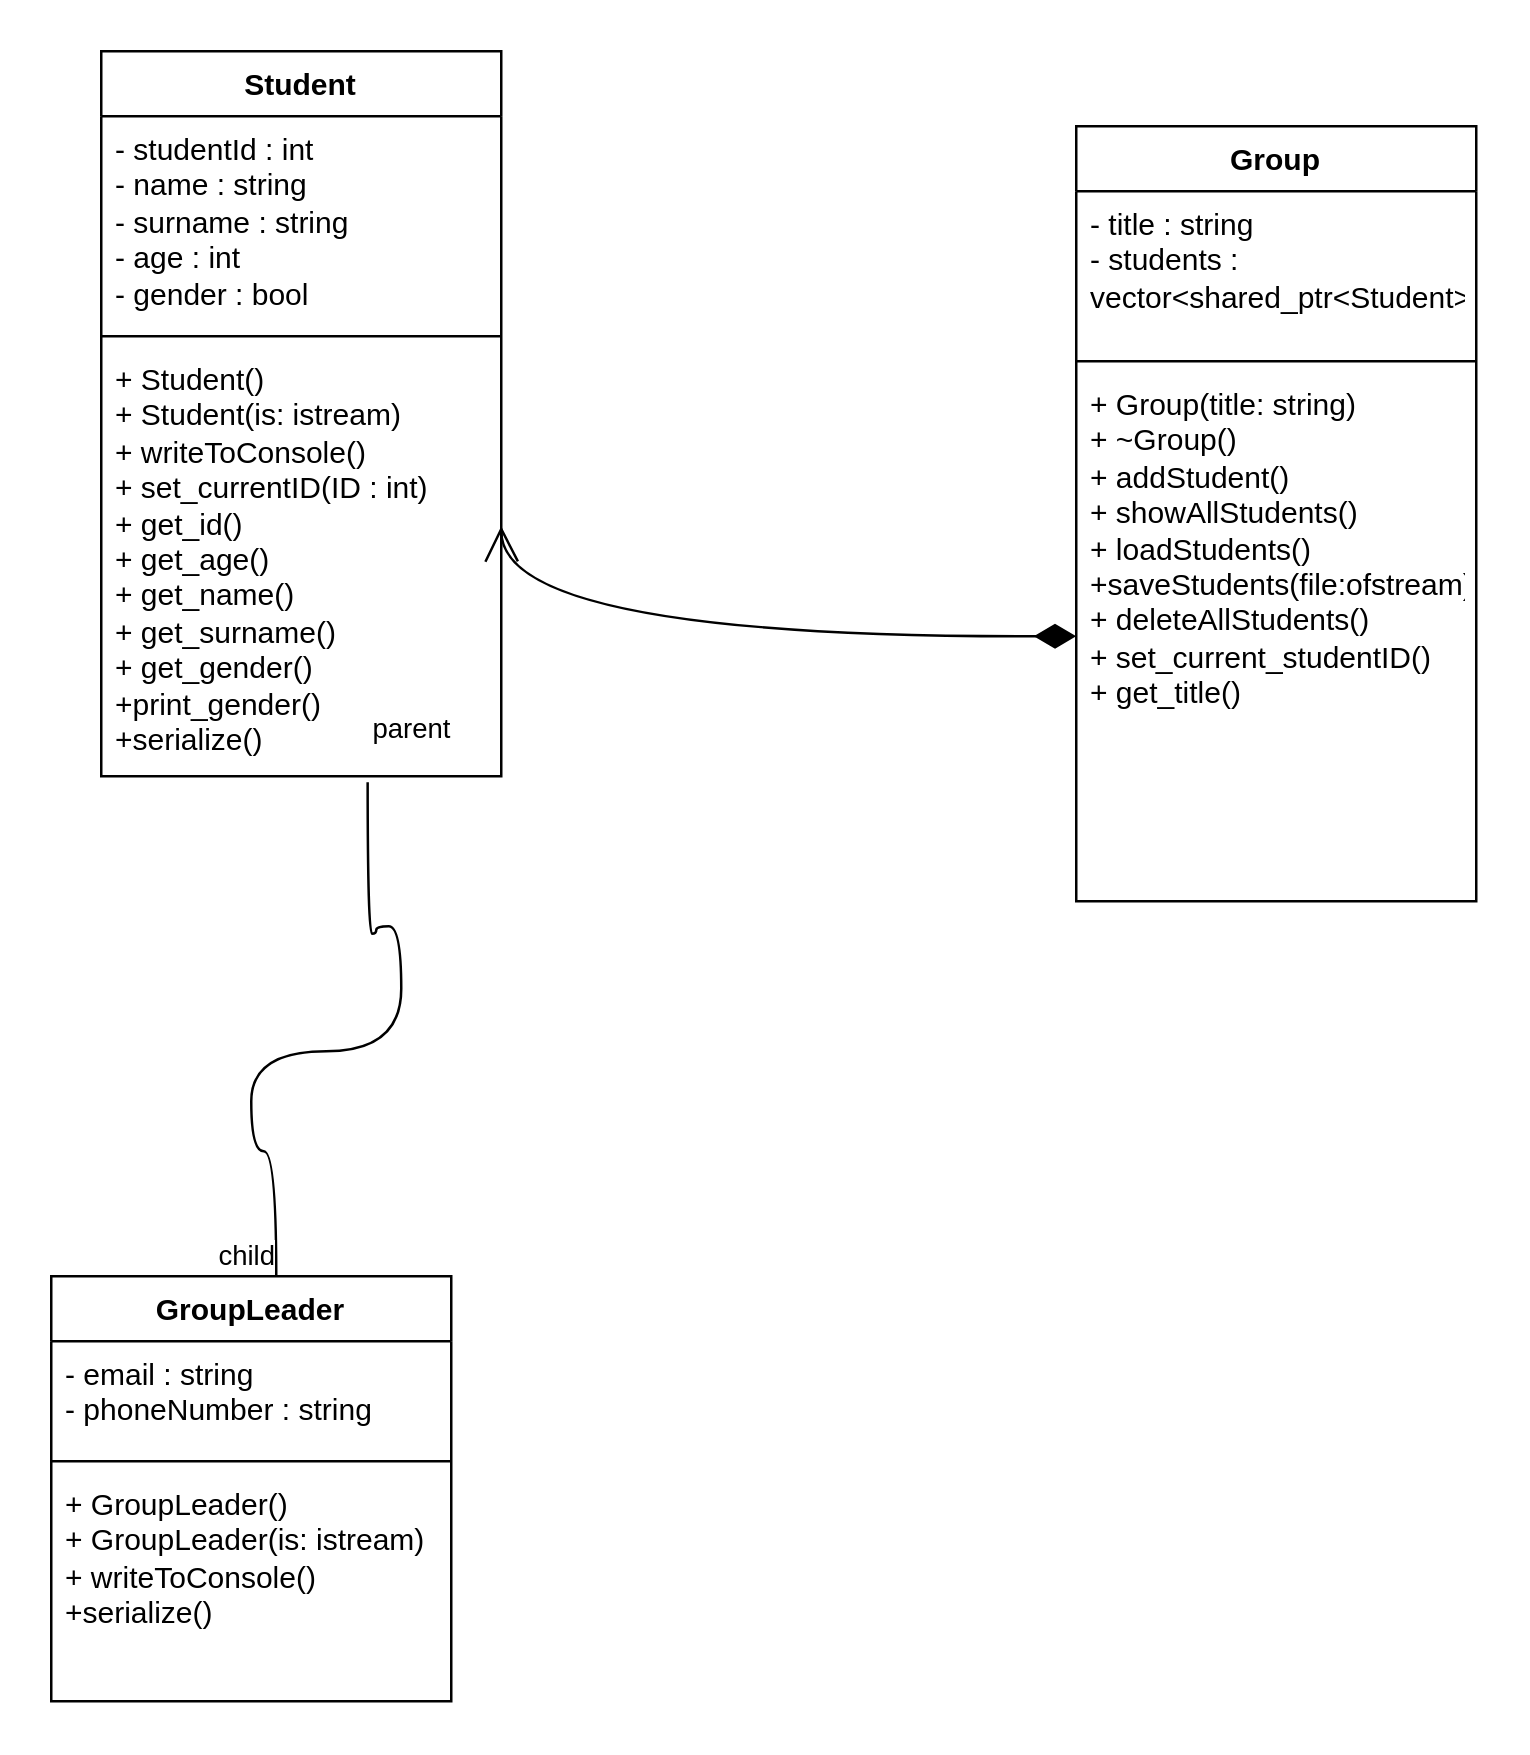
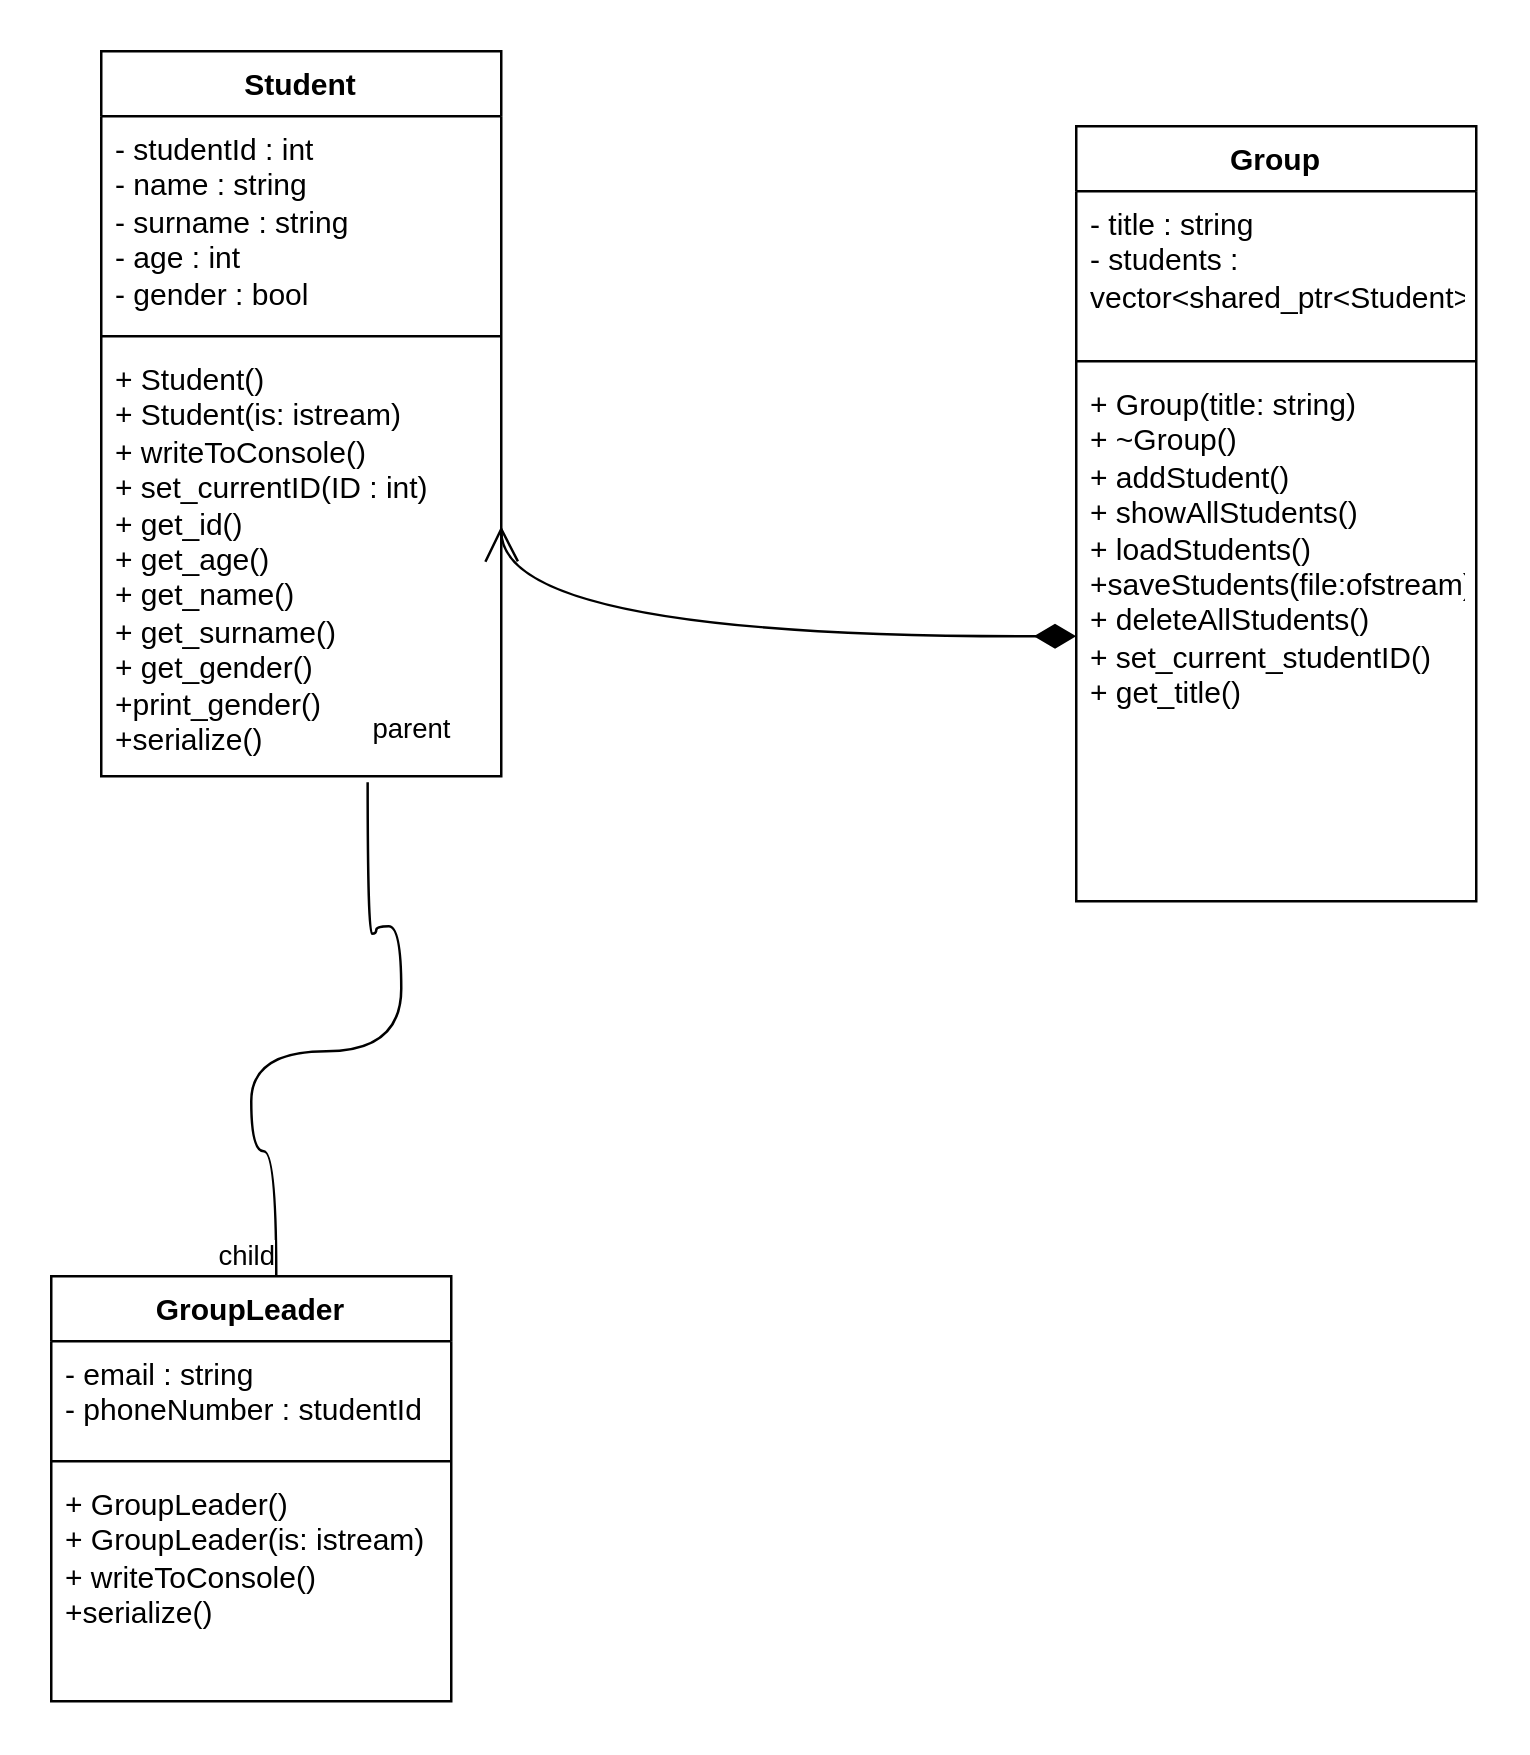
(232, 1395) -> (254, 1413)
